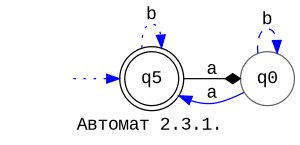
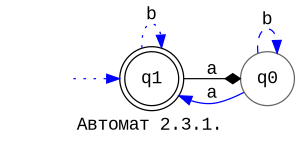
(152, 79) -> (152, 79)
